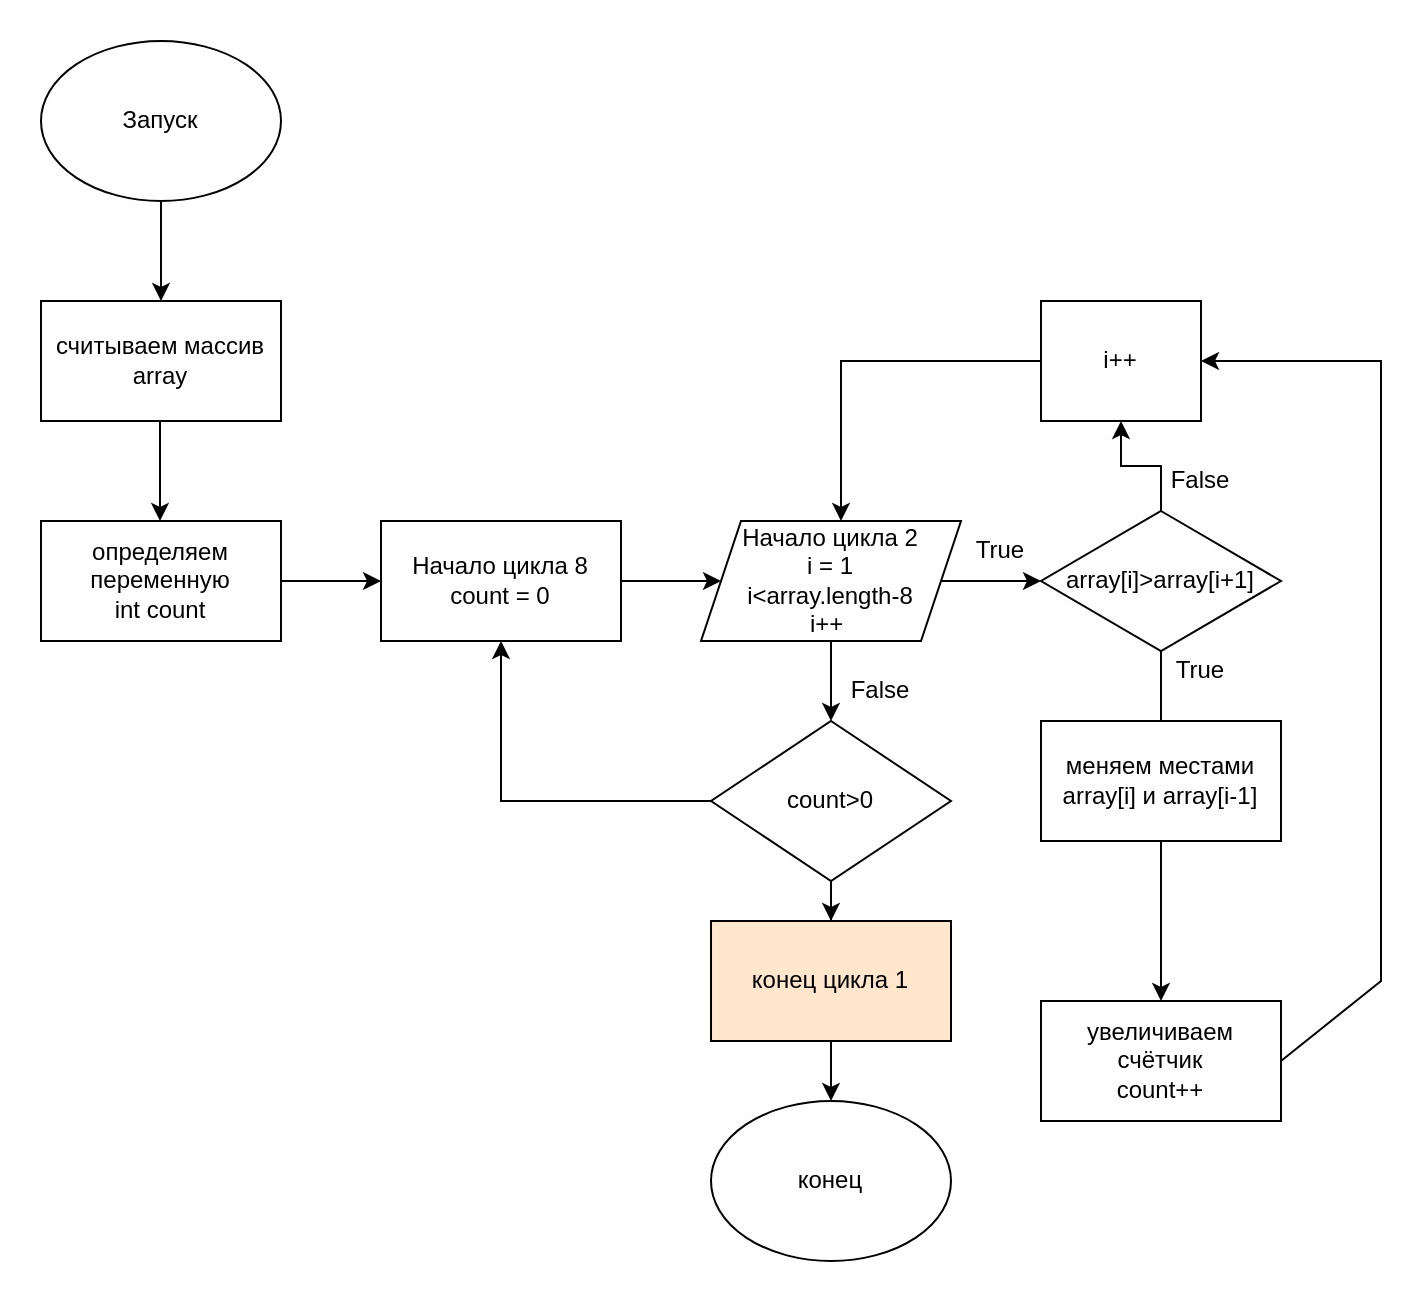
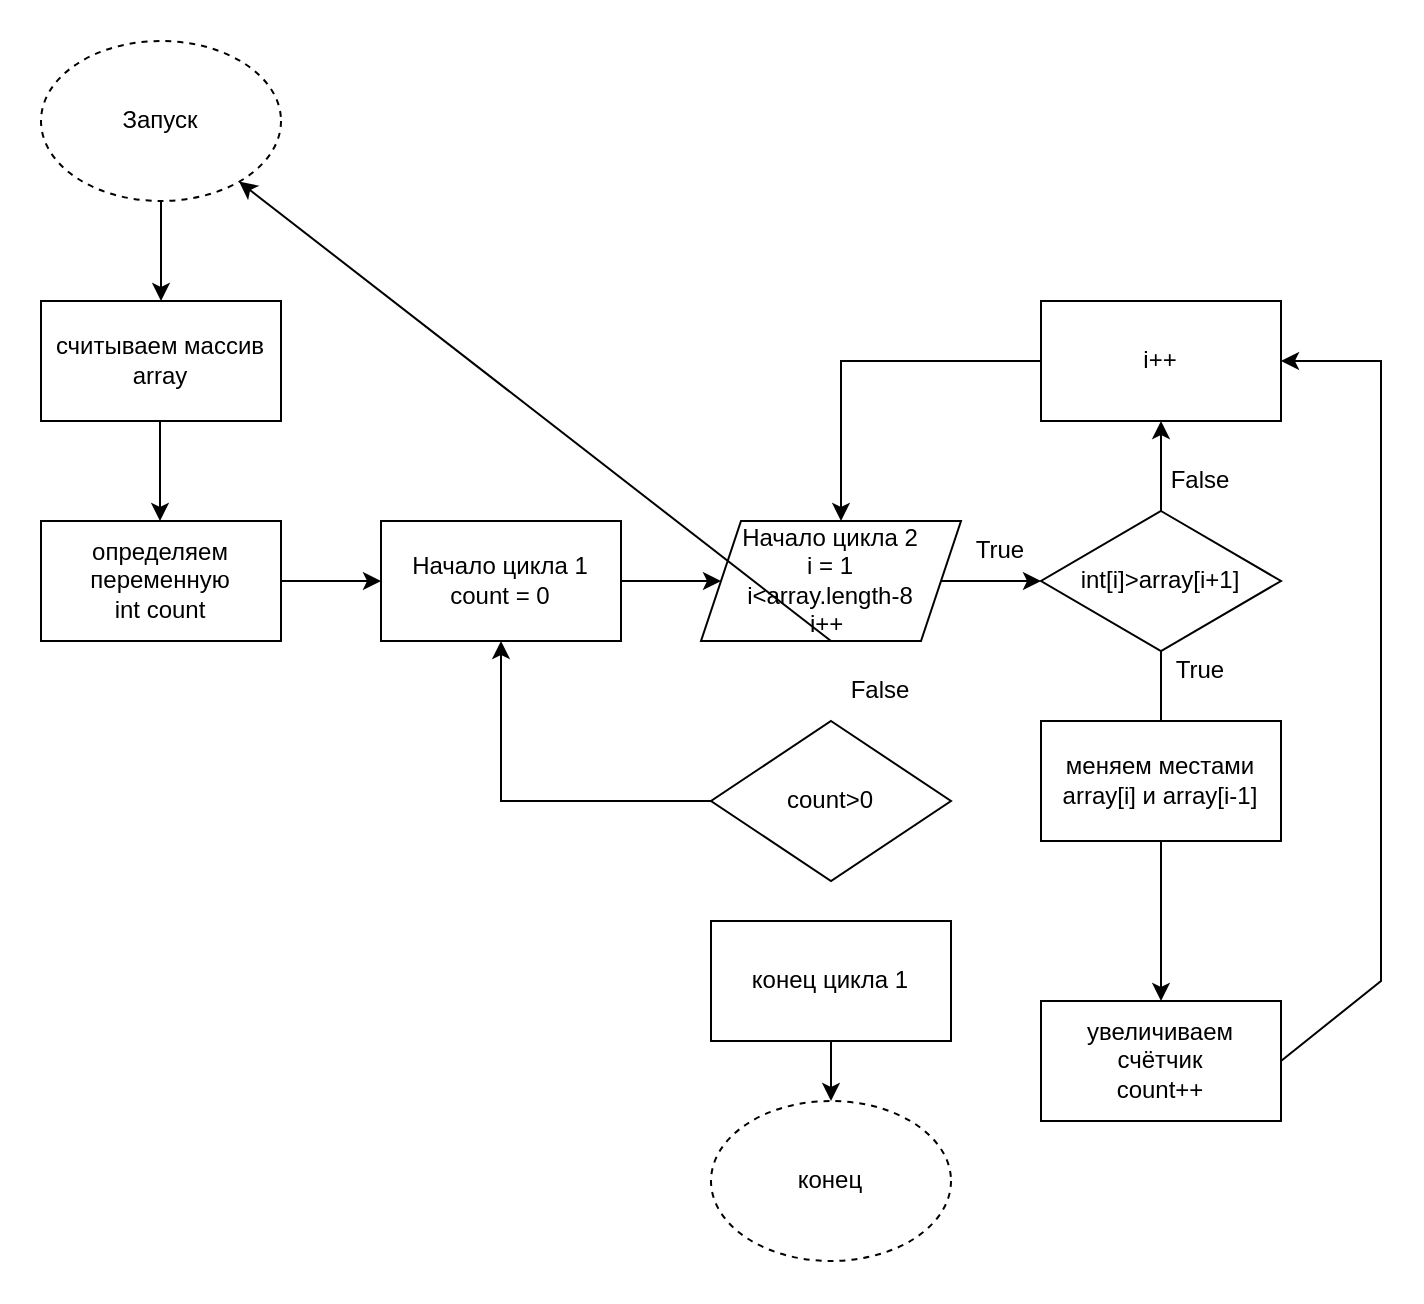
(161, 121) -> (161, 121)
(1121, 361) -> (1161, 361)
(501, 581) -> (501, 581)
(1161, 581) -> (1161, 581)
(831, 674) -> (540, 415)
(831, 908) -> none
(831, 981) -> (831, 981)
(831, 1181) -> (831, 1181)
